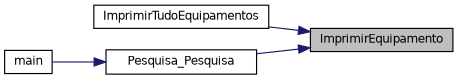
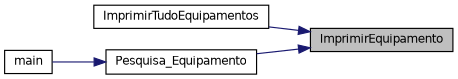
(181, 62) -> (181, 62)
